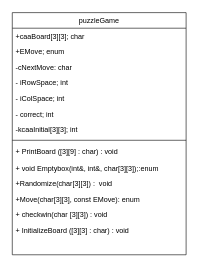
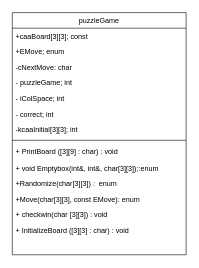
(56, 36) -> (58, 36)
(43, 83) -> (45, 83)
(71, 184) -> (72, 184)
